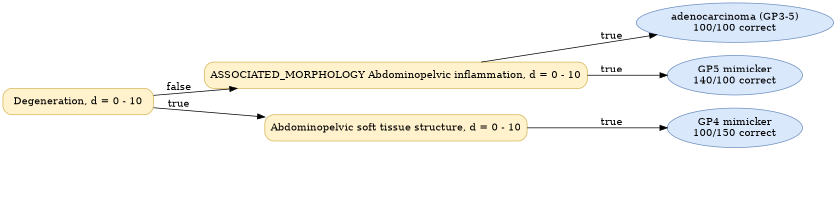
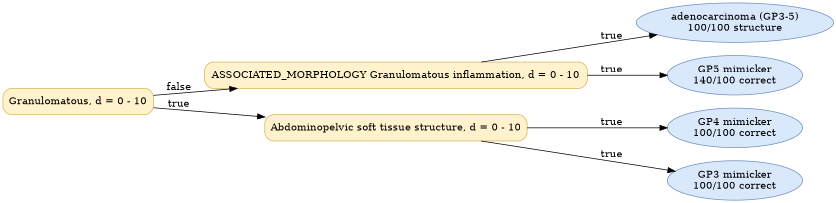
(735, 28) -> (735, 28)
(396, 75) -> (396, 75)
(78, 102) -> (78, 102)
(735, 133) -> (735, 133)
none -> (735, 180)
